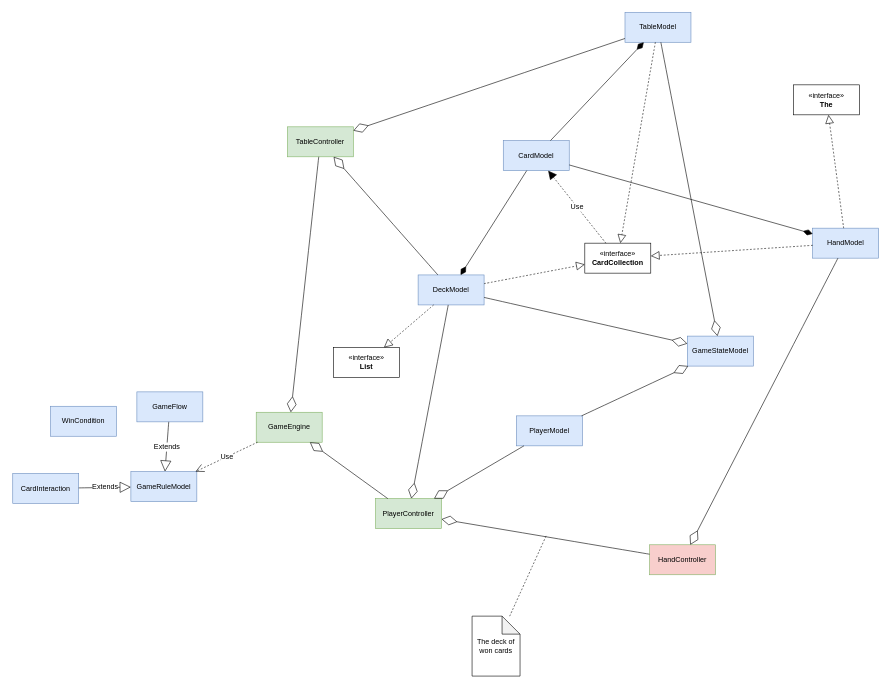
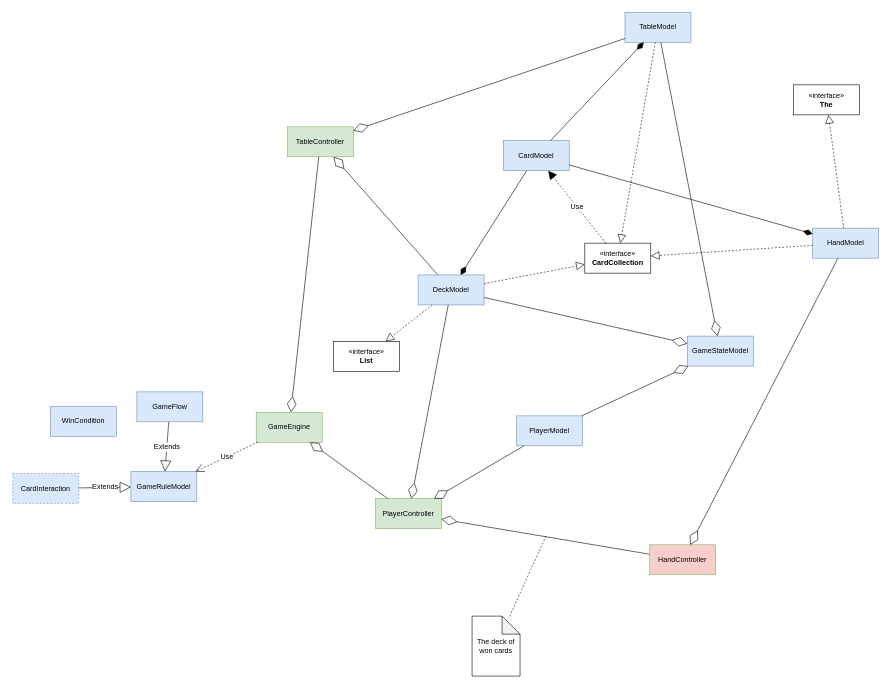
(366, 363) -> (366, 357)
(45, 489) -> (45, 489)
